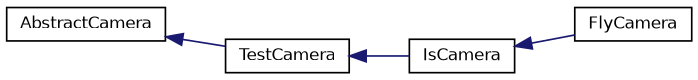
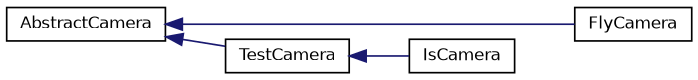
(553, 39) -> (379, 24)
